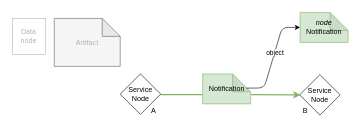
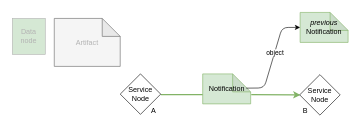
(324, 27) -> (324, 27)
(29, 36) -> (29, 36)
